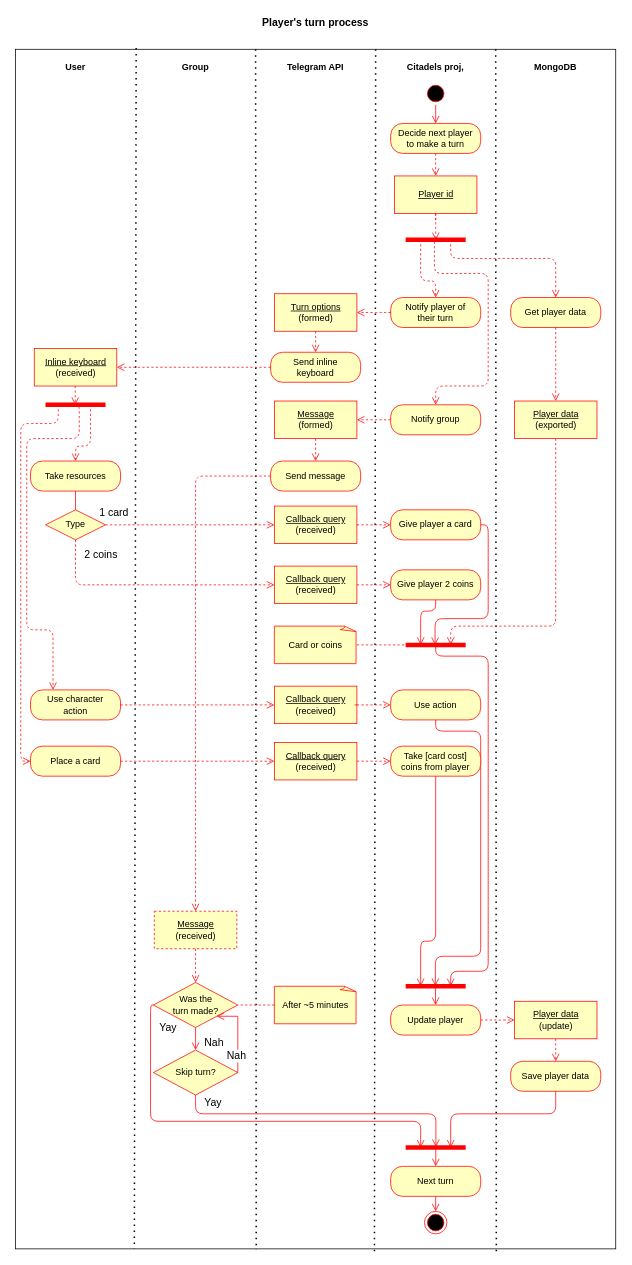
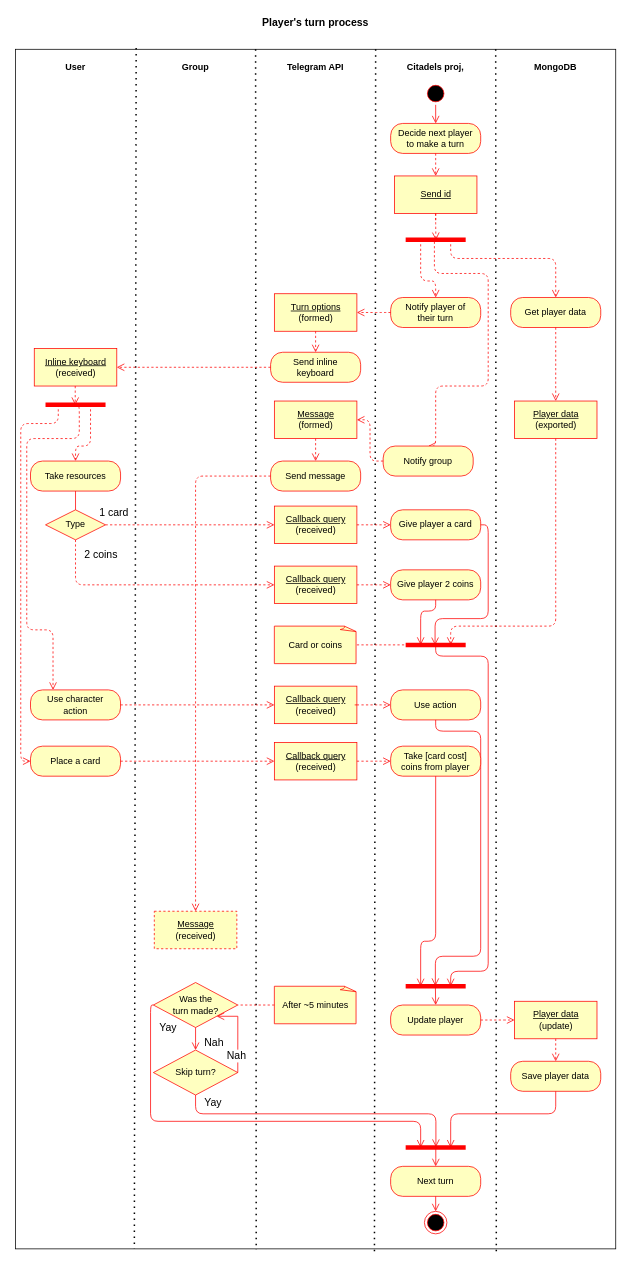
(436, 195) -> (436, 195)
(435, 420) -> (428, 461)
(195, 964) -> none
